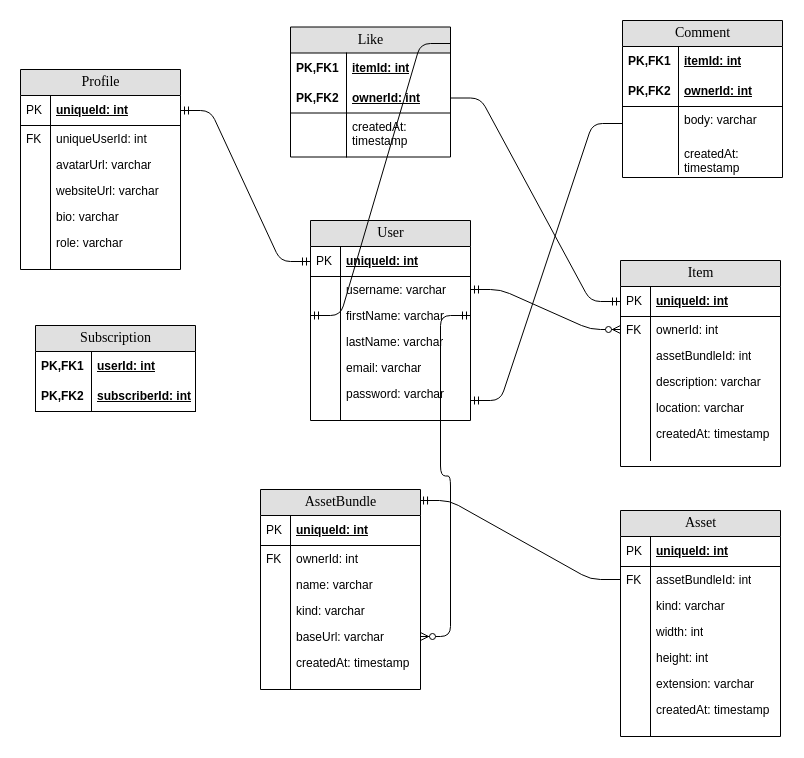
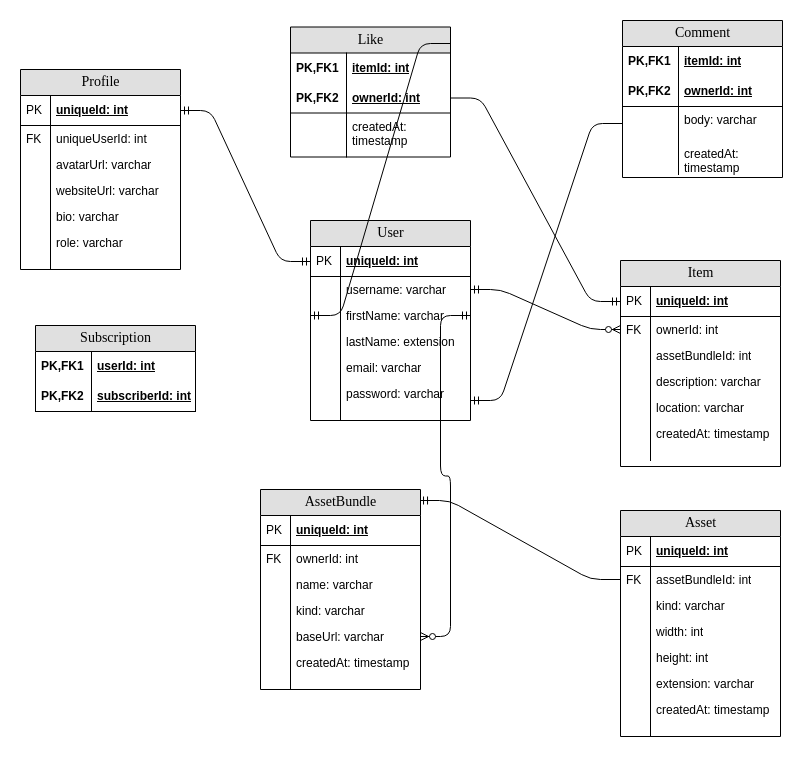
(399, 343) -> (404, 343)
